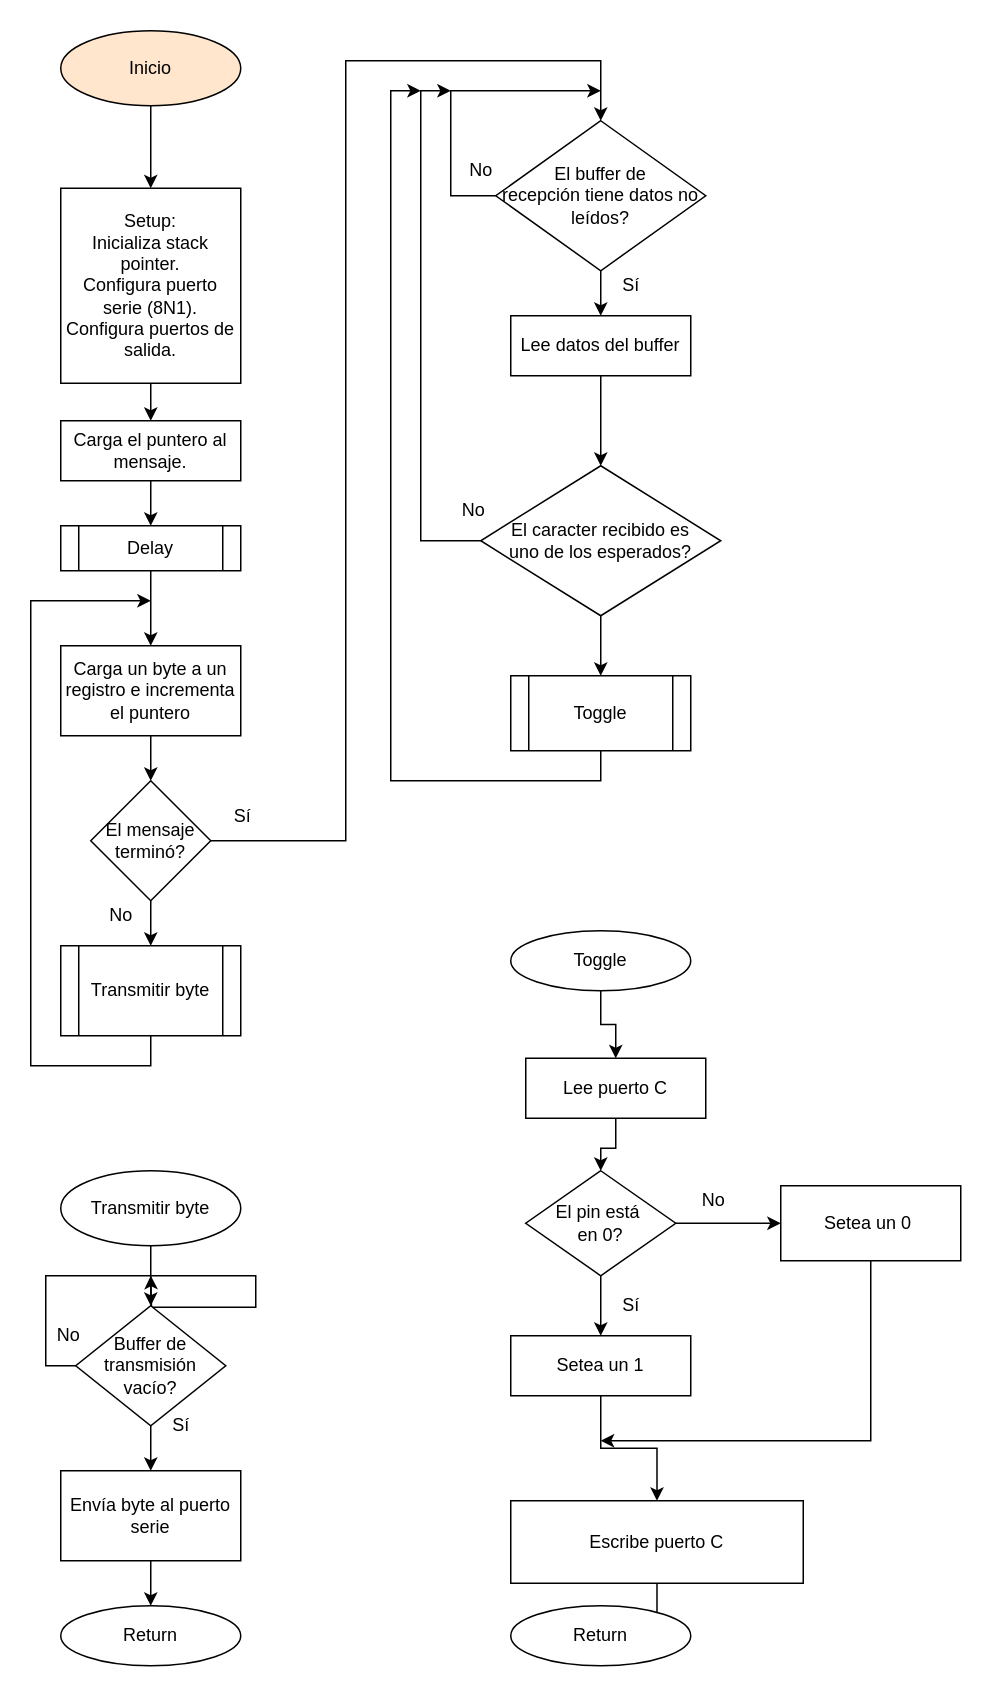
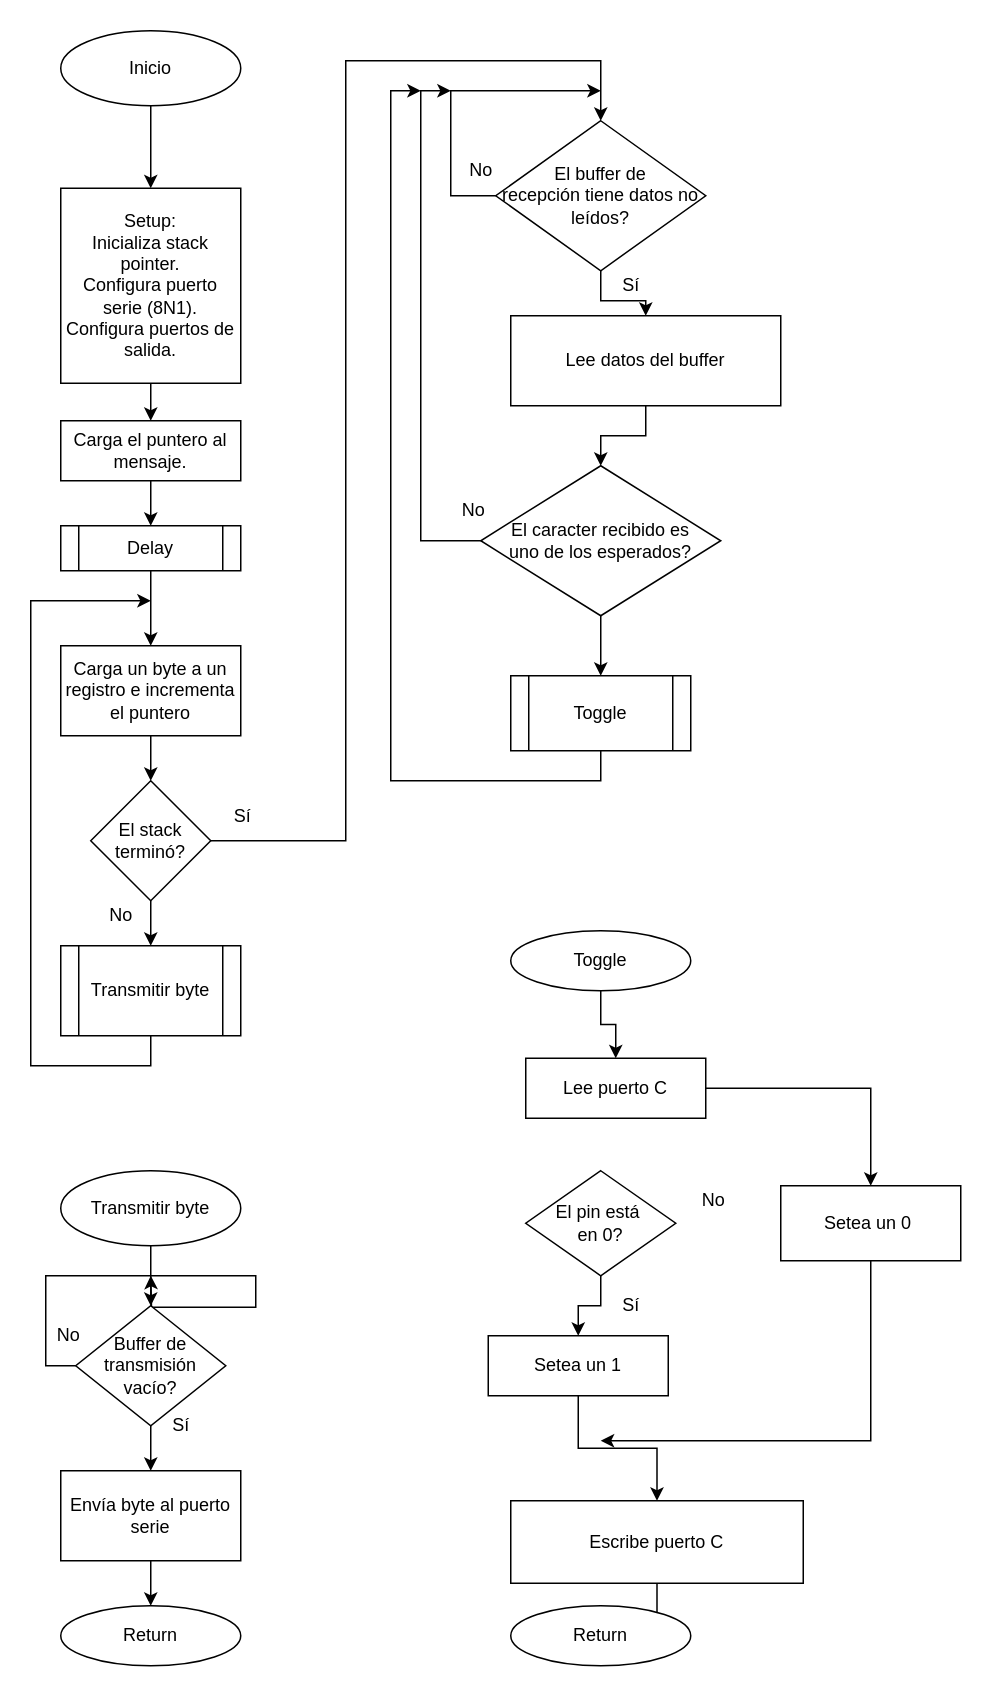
(151, 68) -> (151, 68)
(601, 346) -> (646, 361)
(151, 841) -> (151, 841)
(616, 1146) -> (832, 1088)
(723, 1223) -> none
(601, 1366) -> (578, 1366)
